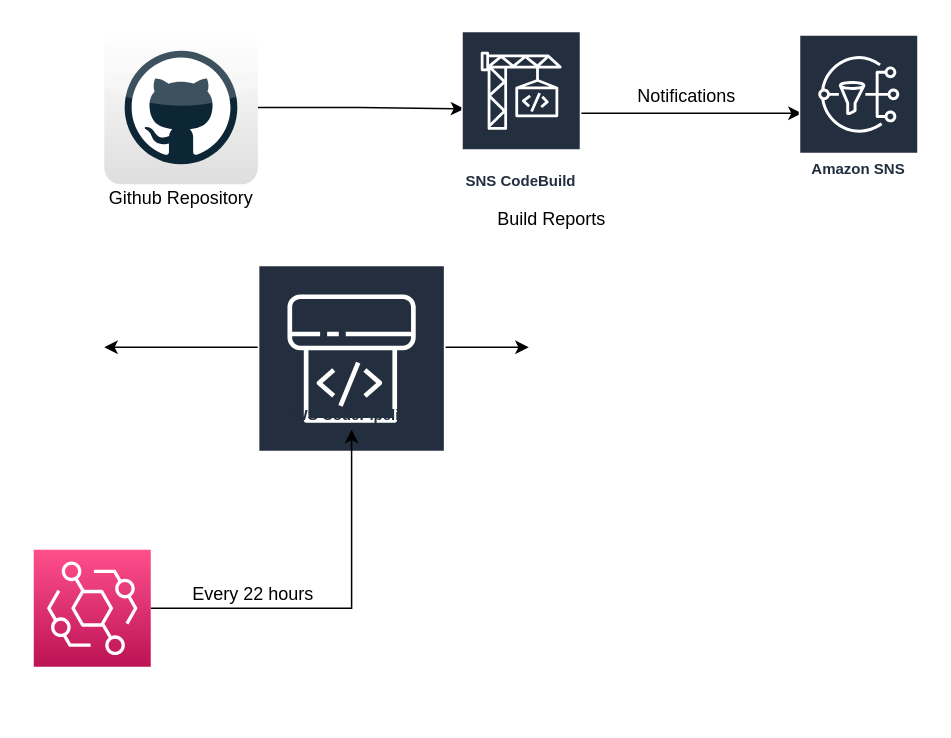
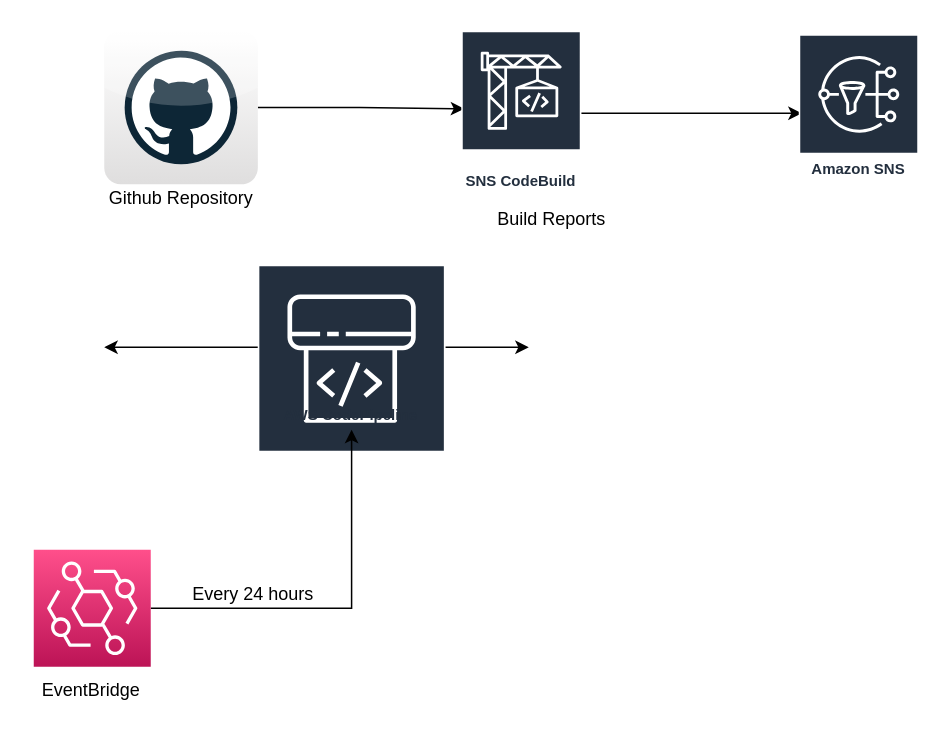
(686, 97) -> none
(254, 595) -> (254, 595)
none -> (91, 691)
